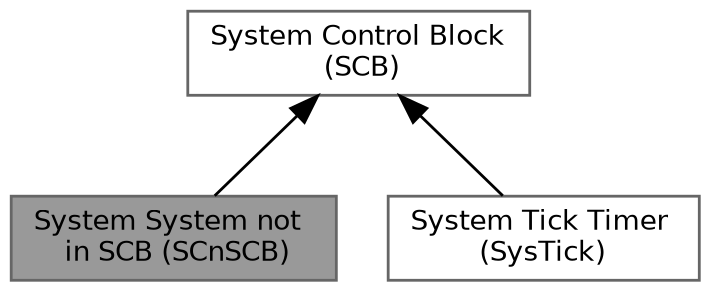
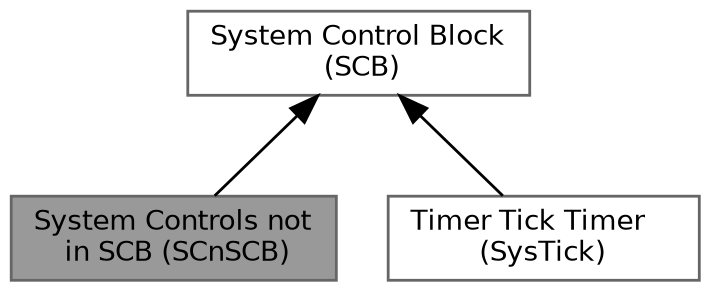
(174, 238) -> (174, 238)
(544, 238) -> (544, 238)
